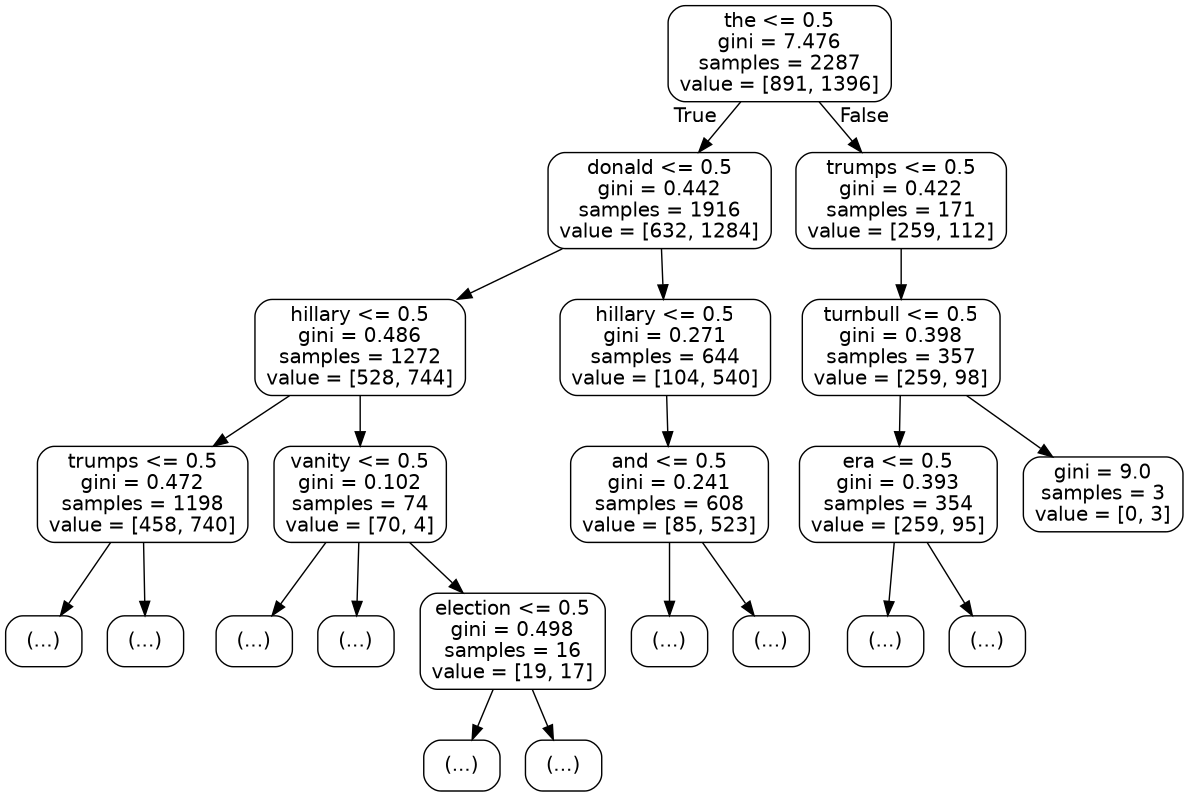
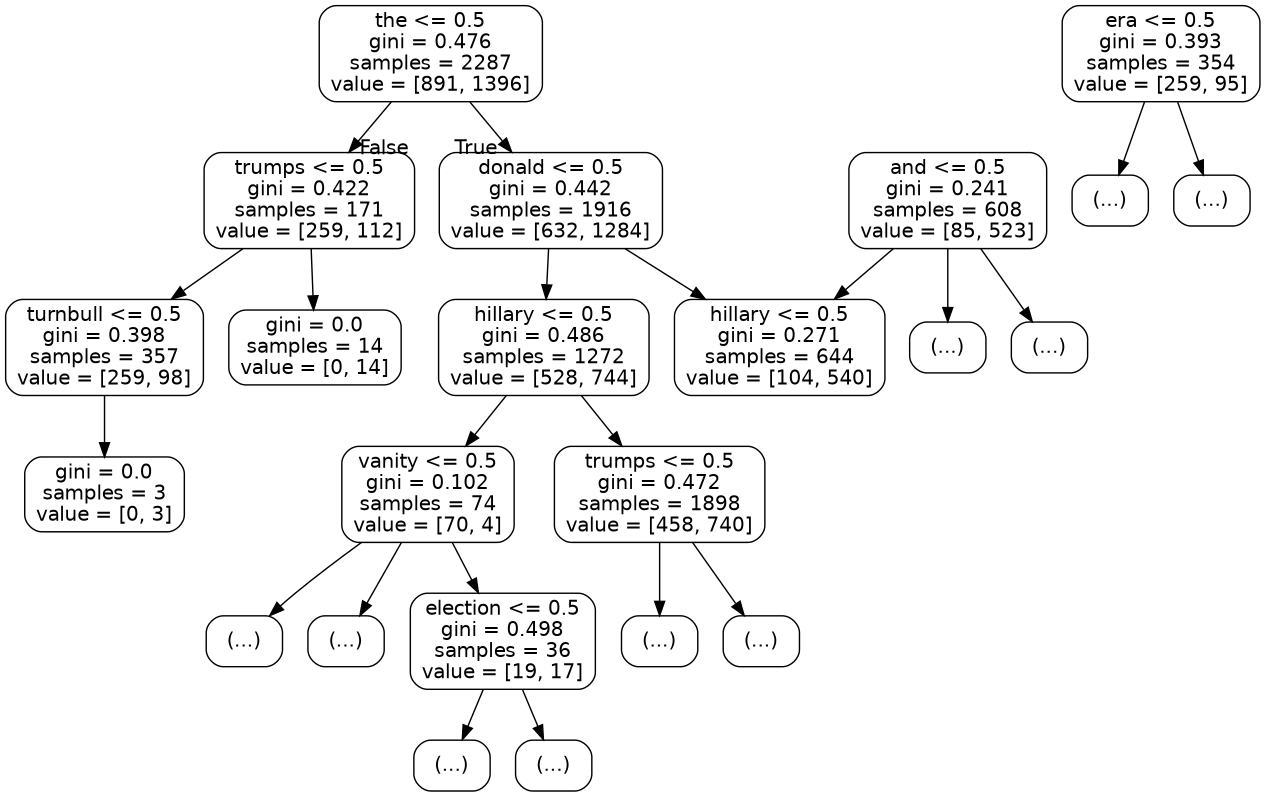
(780, 54) -> (431, 54)
none -> (315, 347)
(667, 414) -> (869, 269)
(900, 414) -> none
(143, 494) -> (660, 494)
(1103, 494) -> (105, 494)
(513, 641) -> (503, 641)
